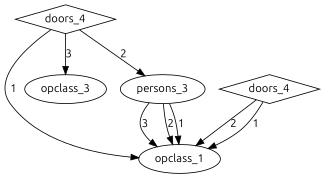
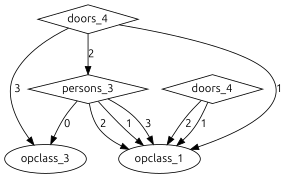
(163, 89) -> (88, 89)
none -> (64, 118)
